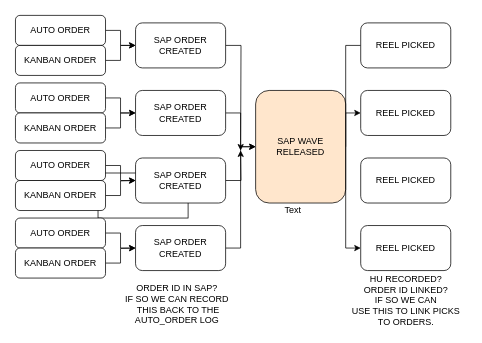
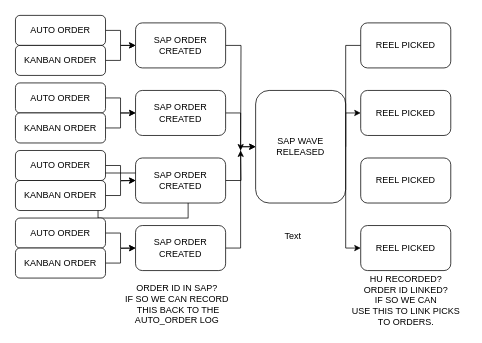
(300, 147) -> (300, 147)
(293, 210) -> (293, 237)
